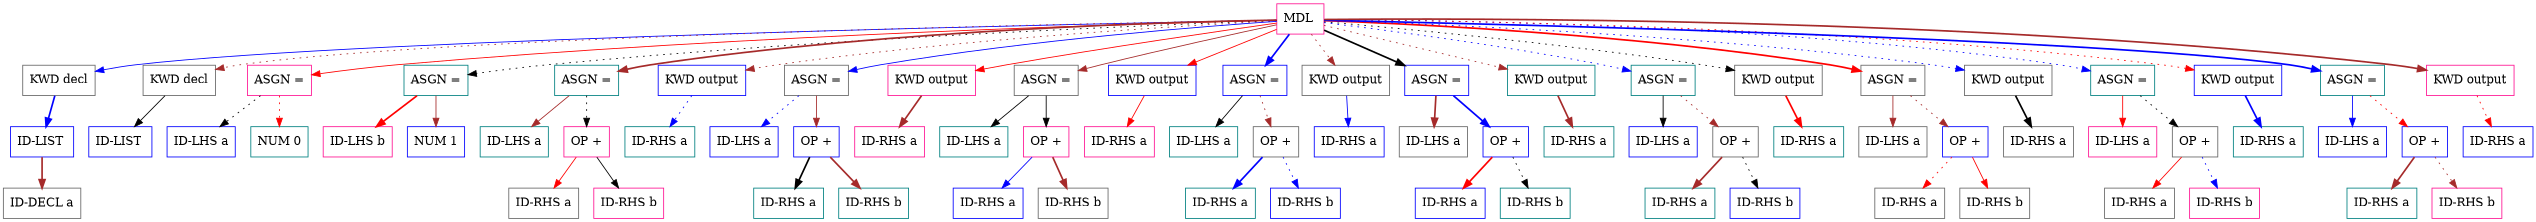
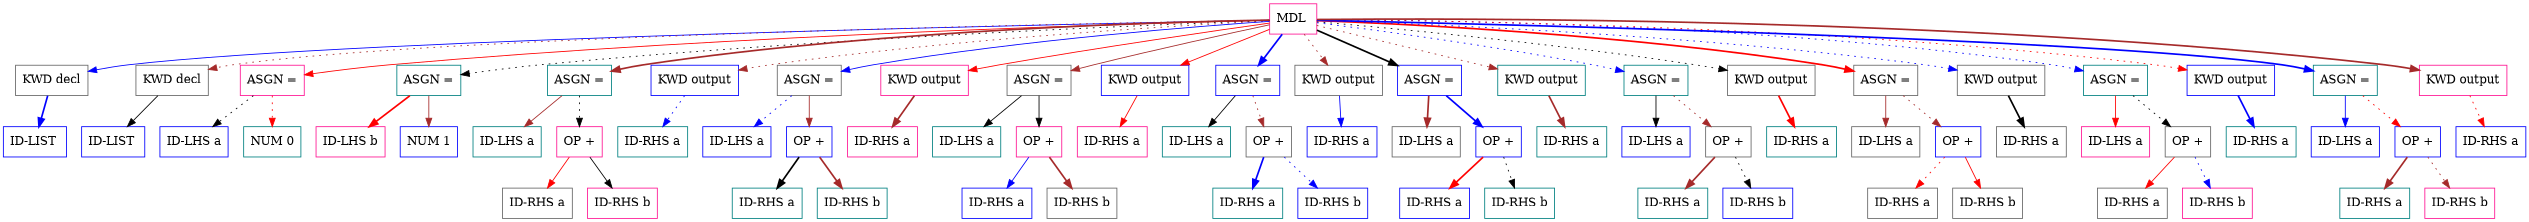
(42, 203) -> none
